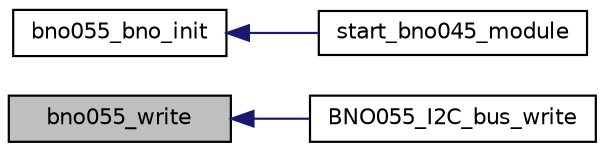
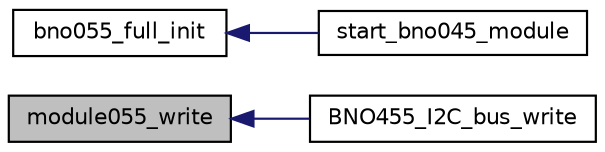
(120, 33) -> (120, 33)
(120, 119) -> (120, 119)
(453, 119) -> (453, 119)
